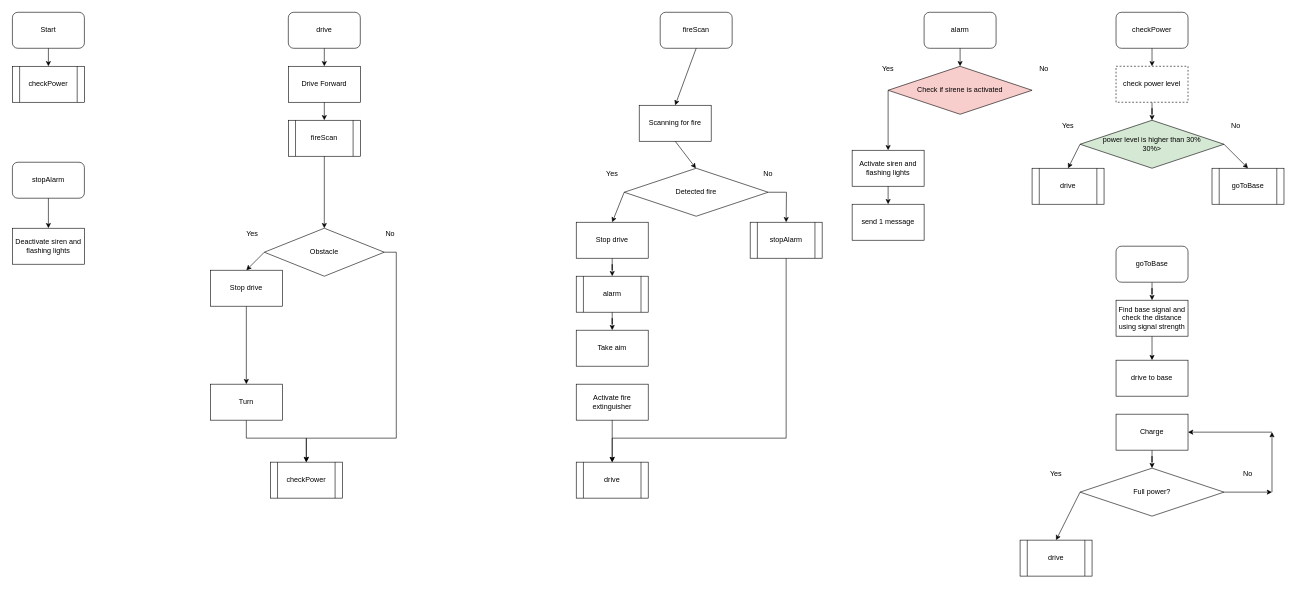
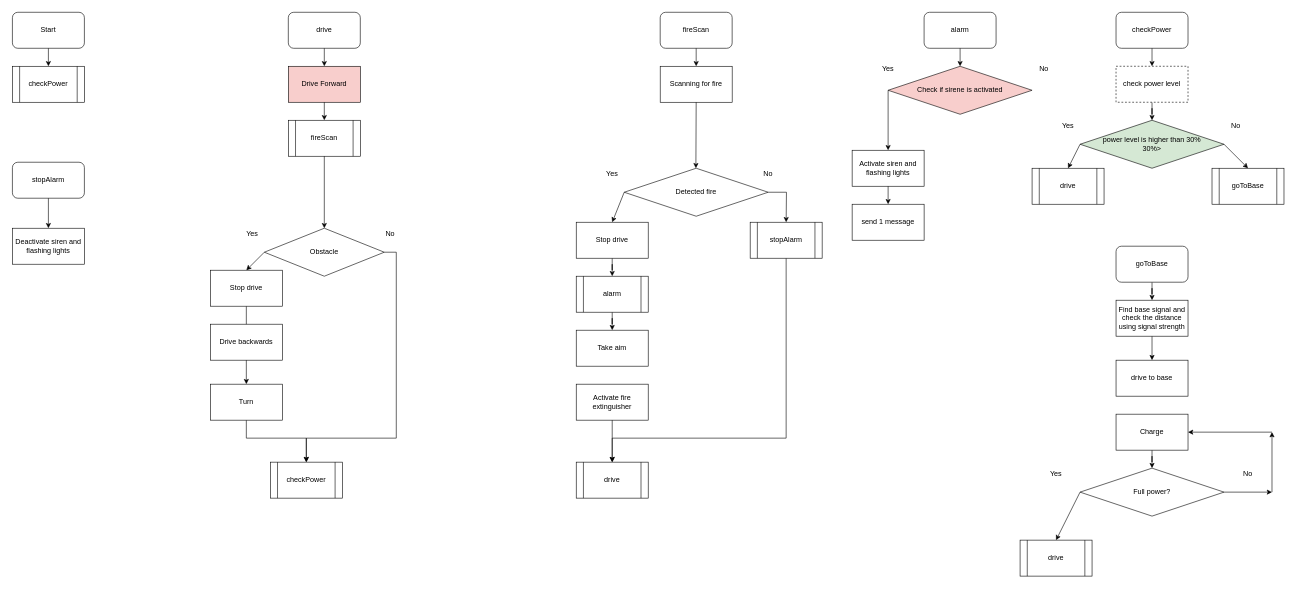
(324, 84) -> (324, 84)
(675, 123) -> (696, 84)
none -> (246, 342)
